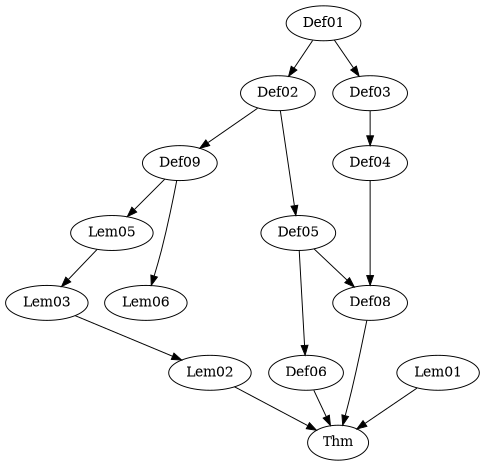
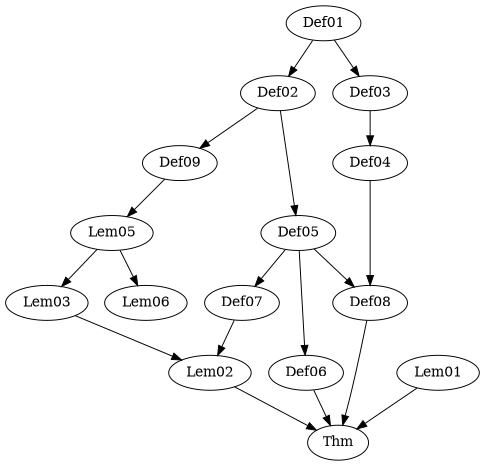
(167, 229) -> (127, 264)
none -> (242, 303)
